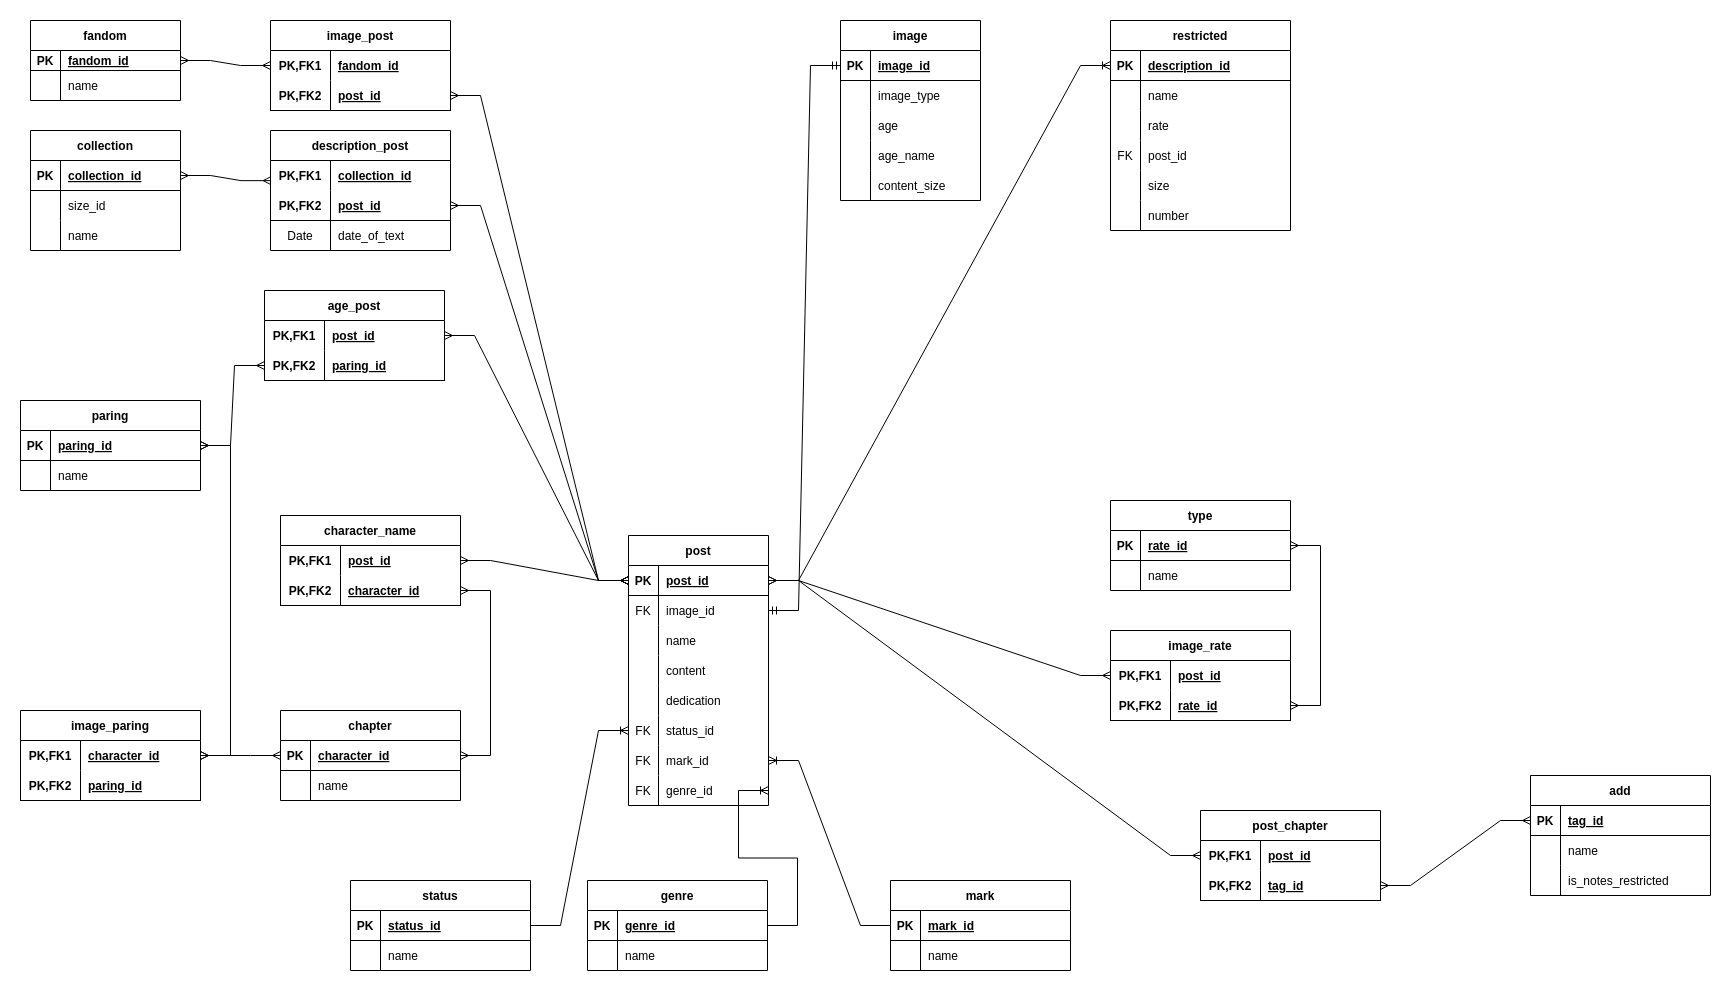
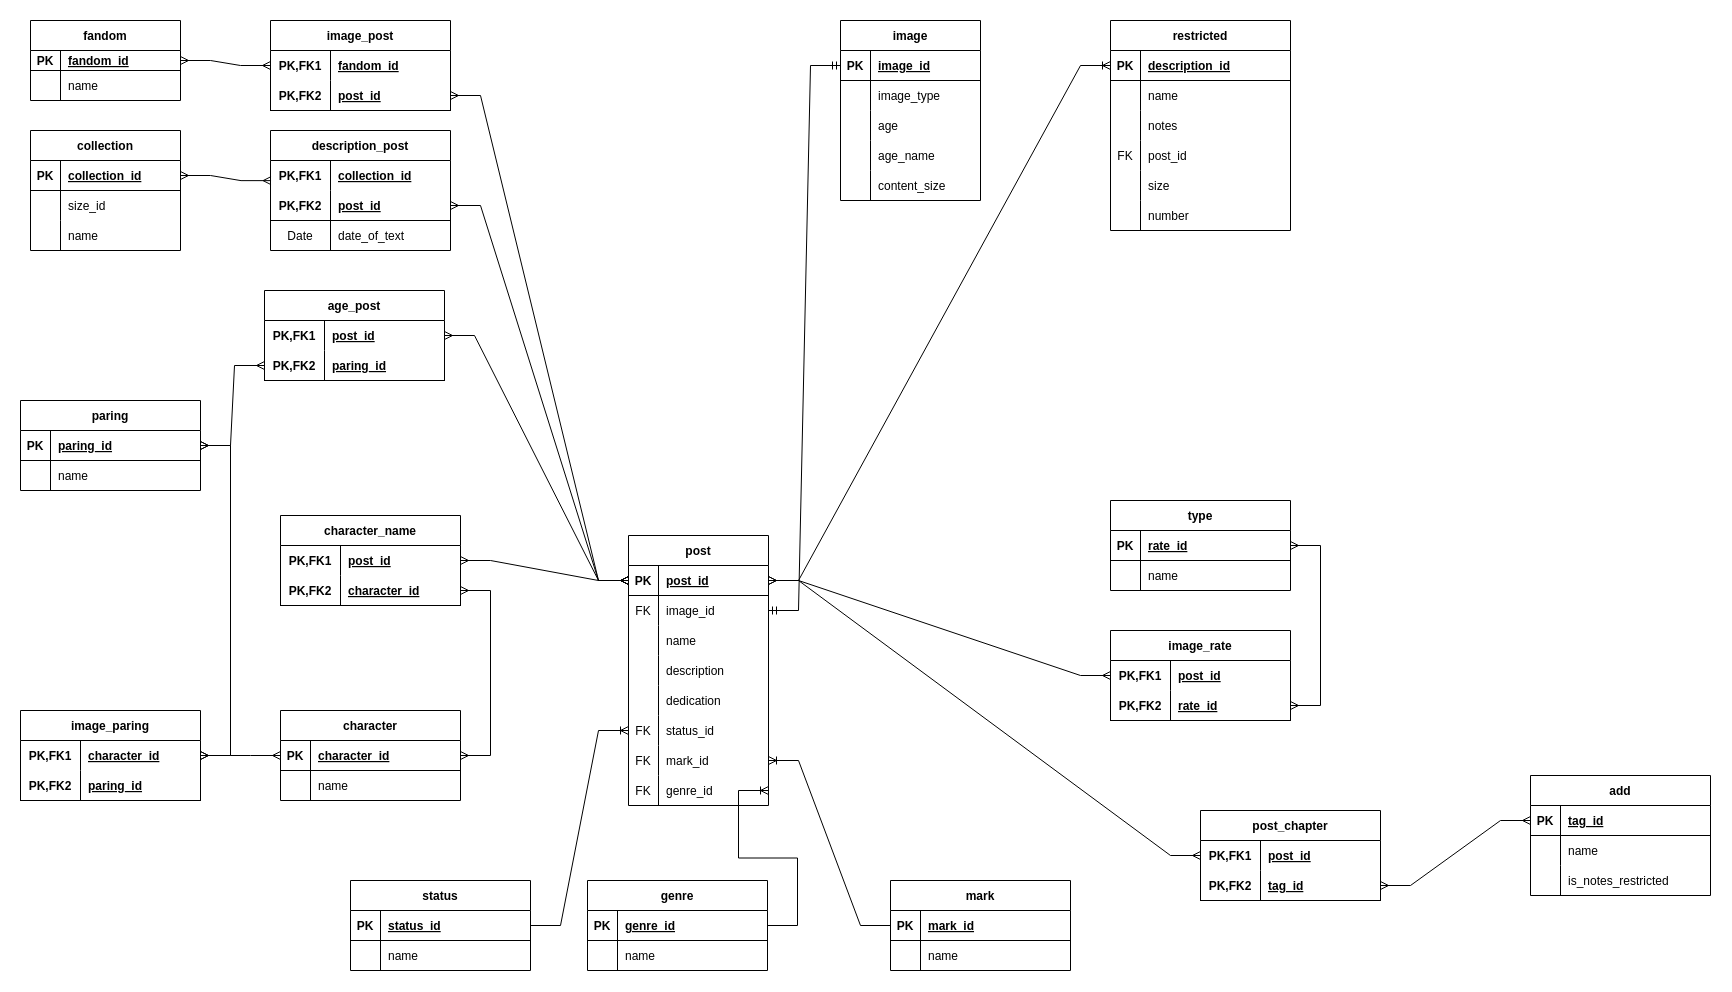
(1161, 126) -> (1165, 126)
(690, 671) -> (700, 671)
(370, 726) -> (370, 726)
